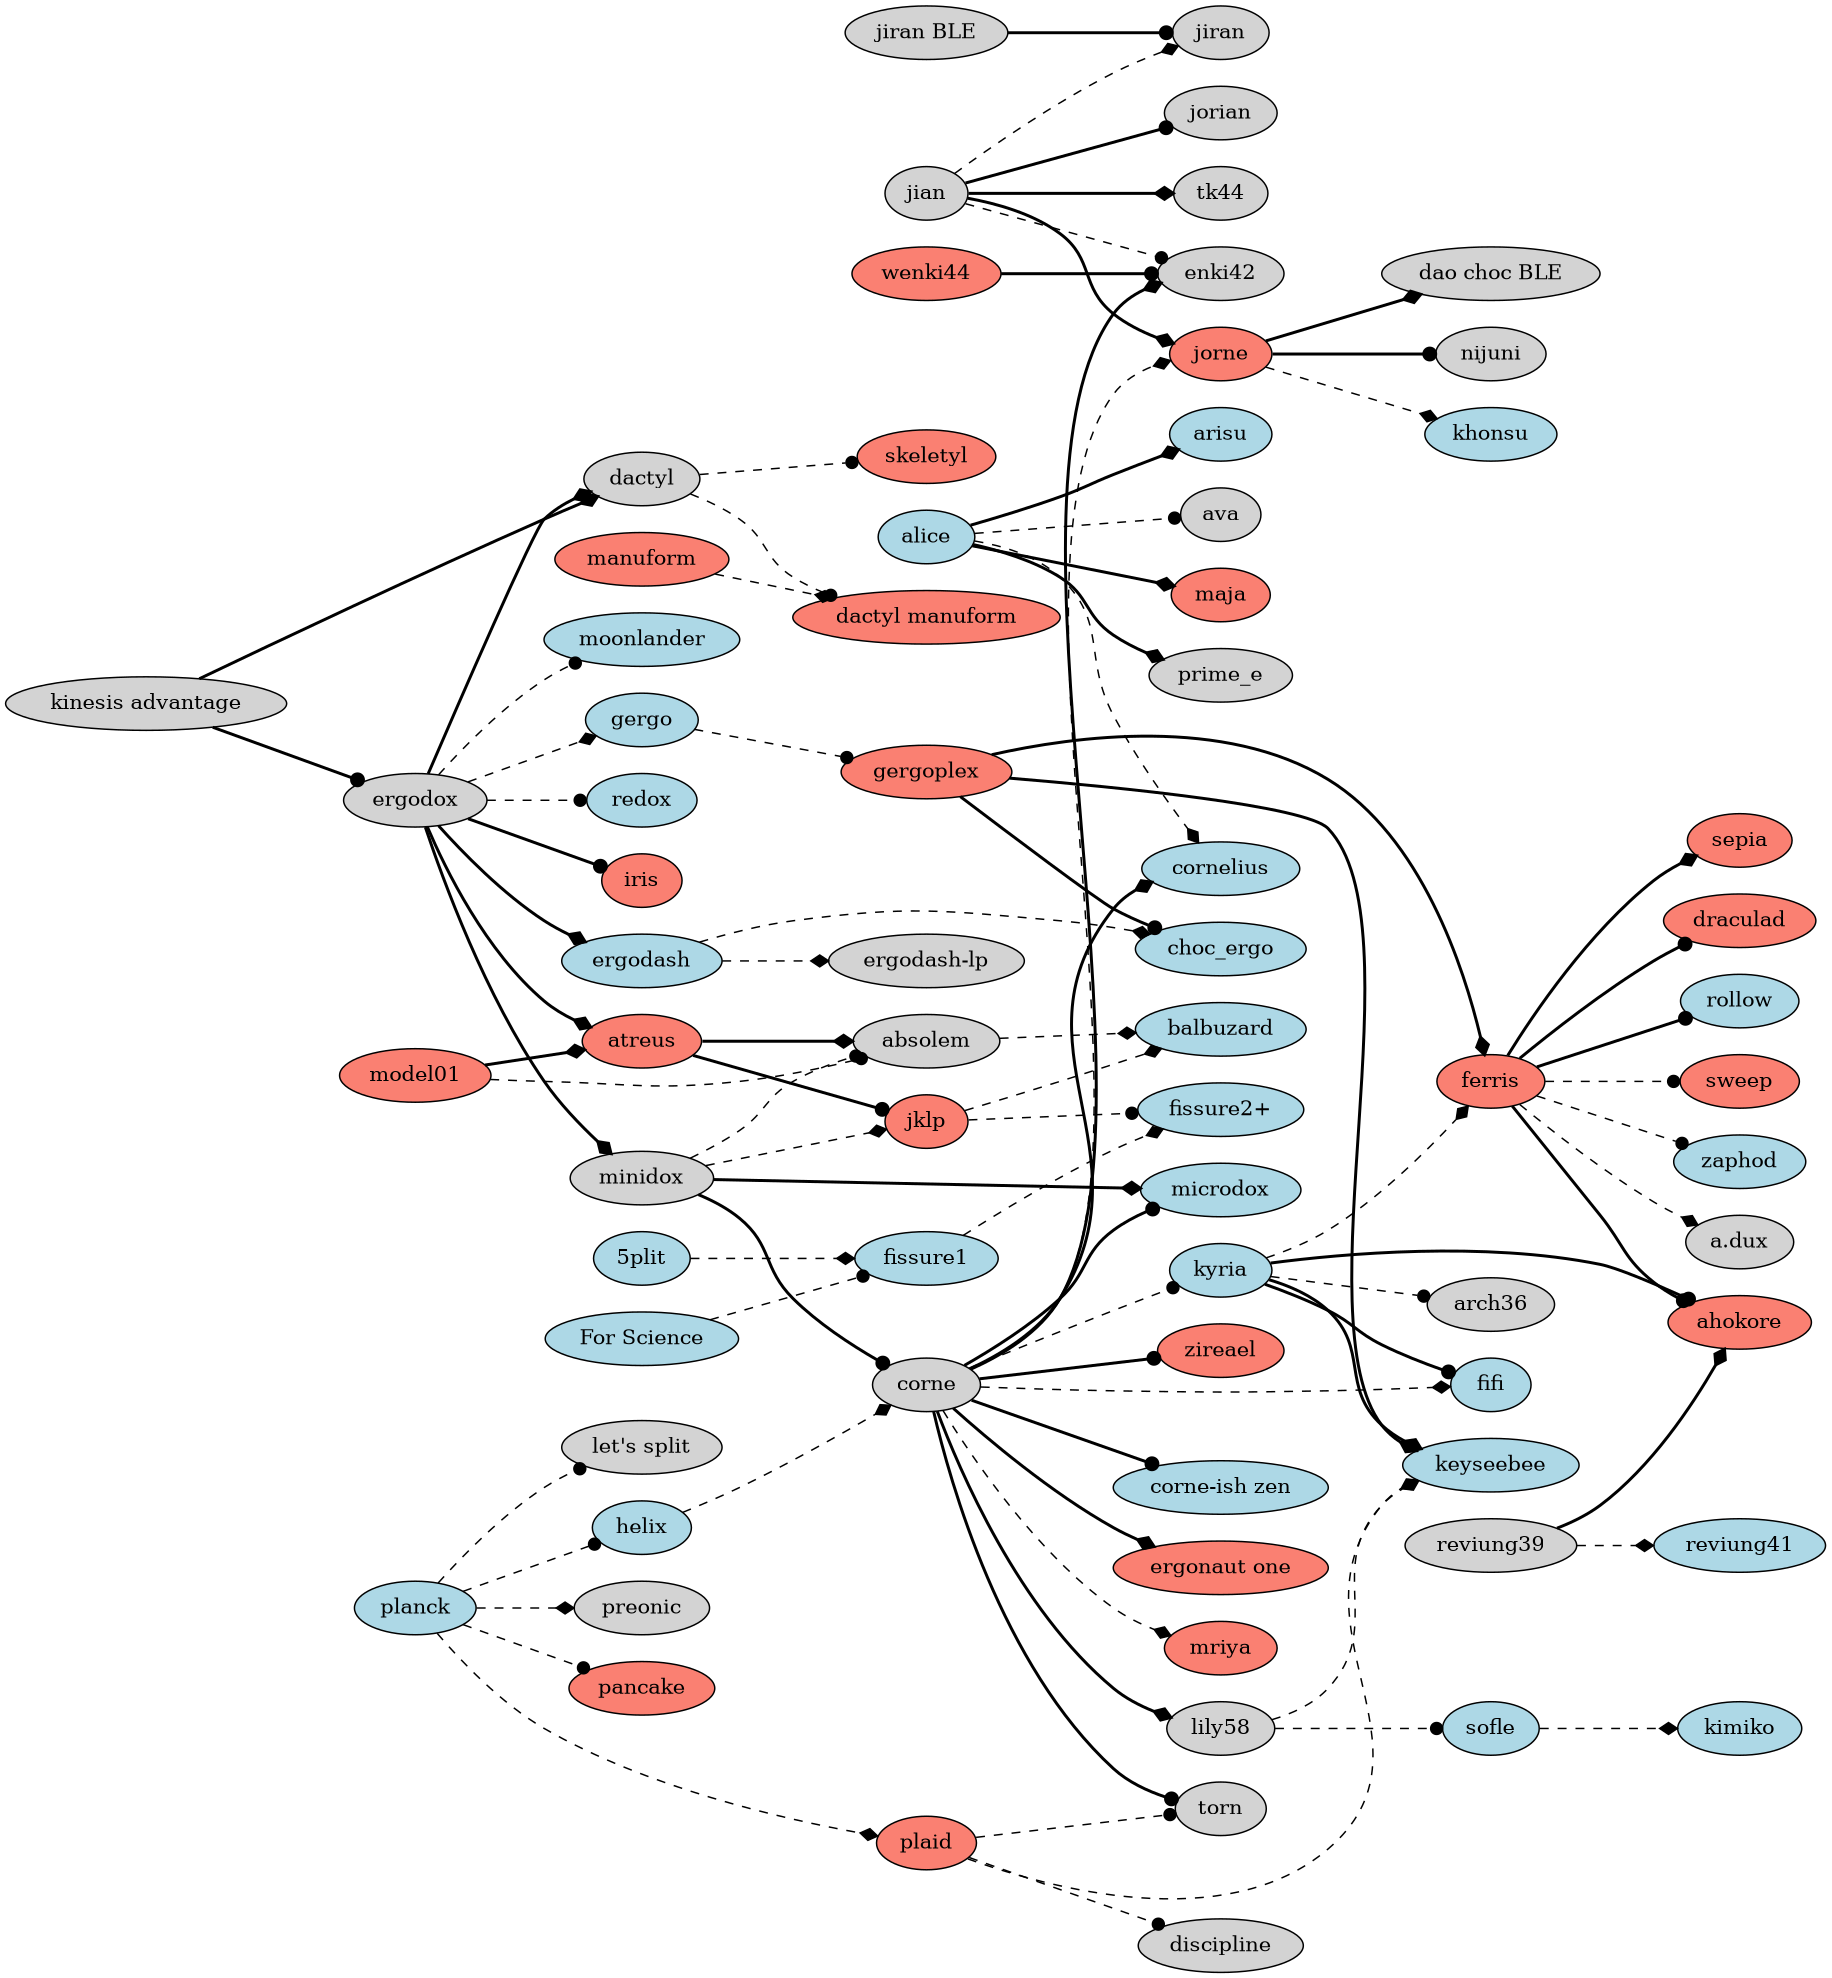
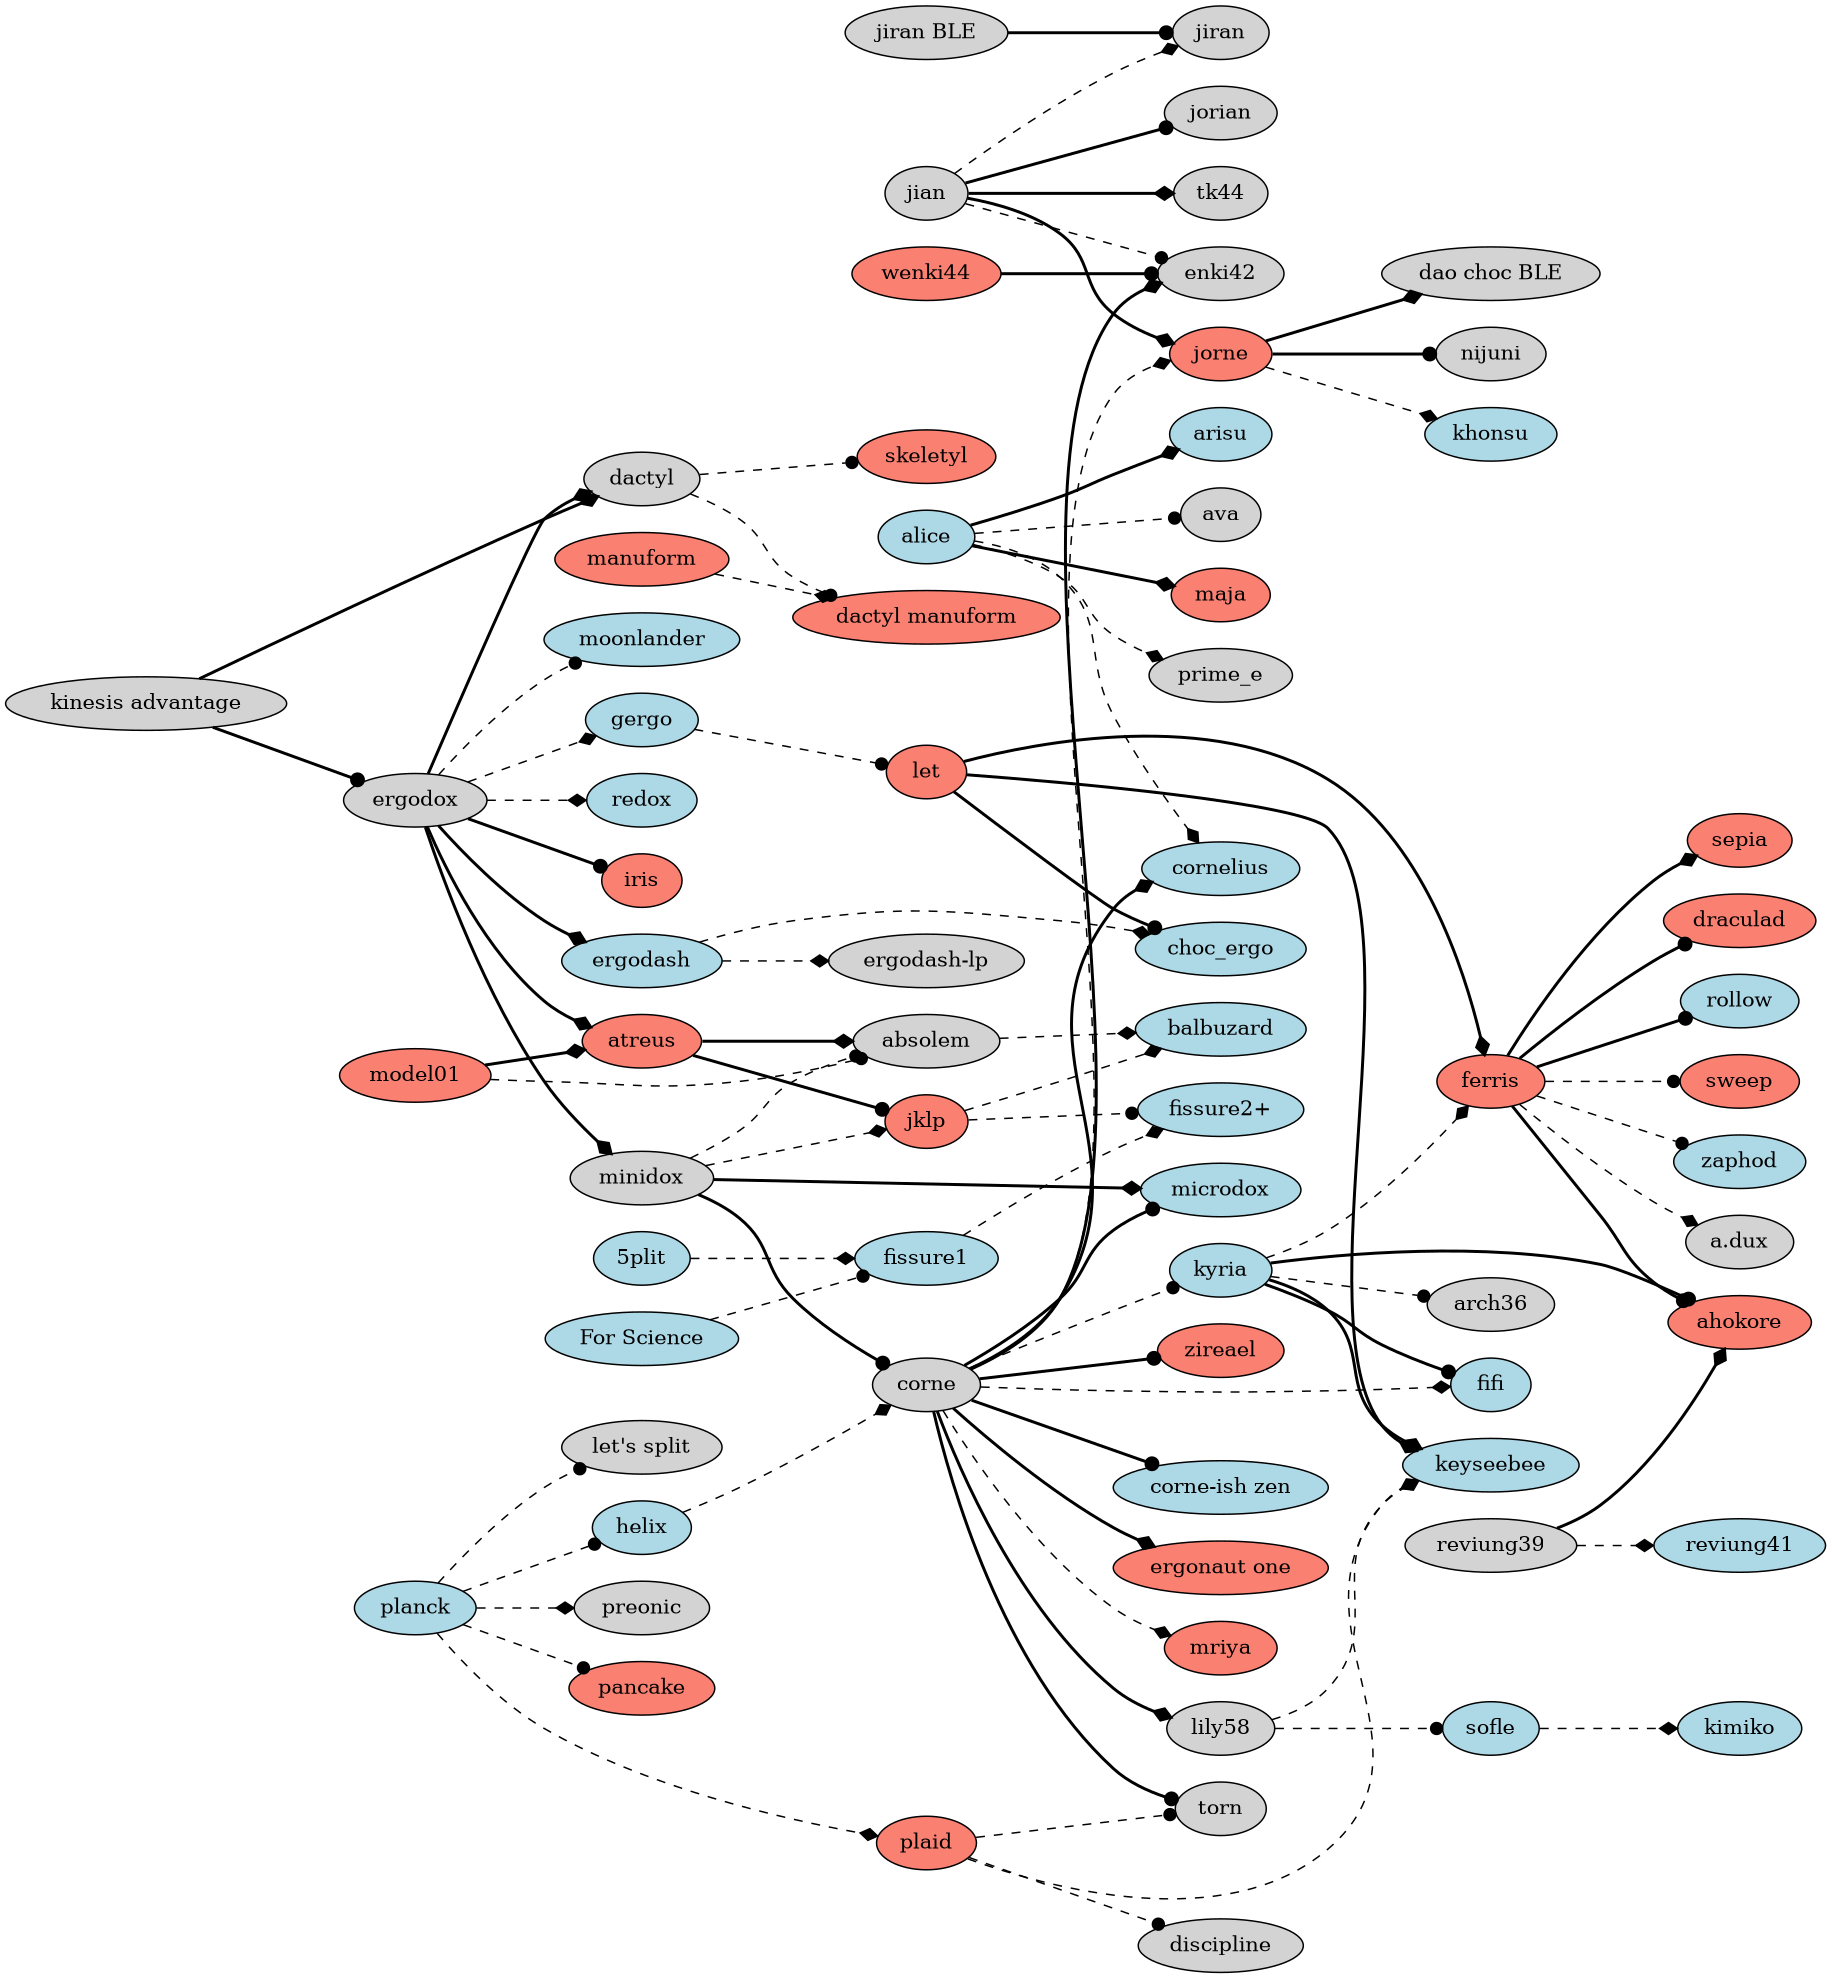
(1098, 622) -> (1098, 622)
(926, 772) -> (926, 772)
(530, 800) -> (528, 800)
